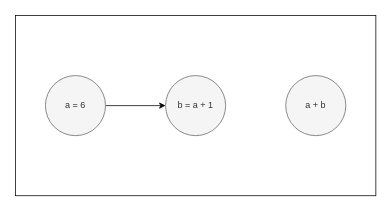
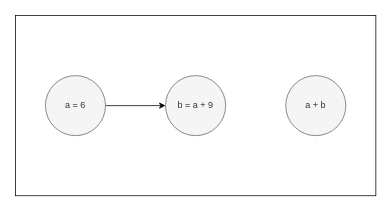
(195, 105) -> (195, 105)
